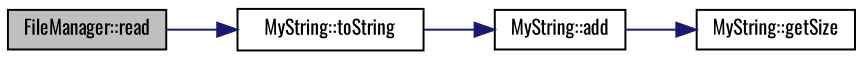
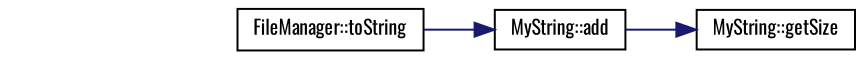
(87, 30) -> none
(331, 30) -> (331, 30)
